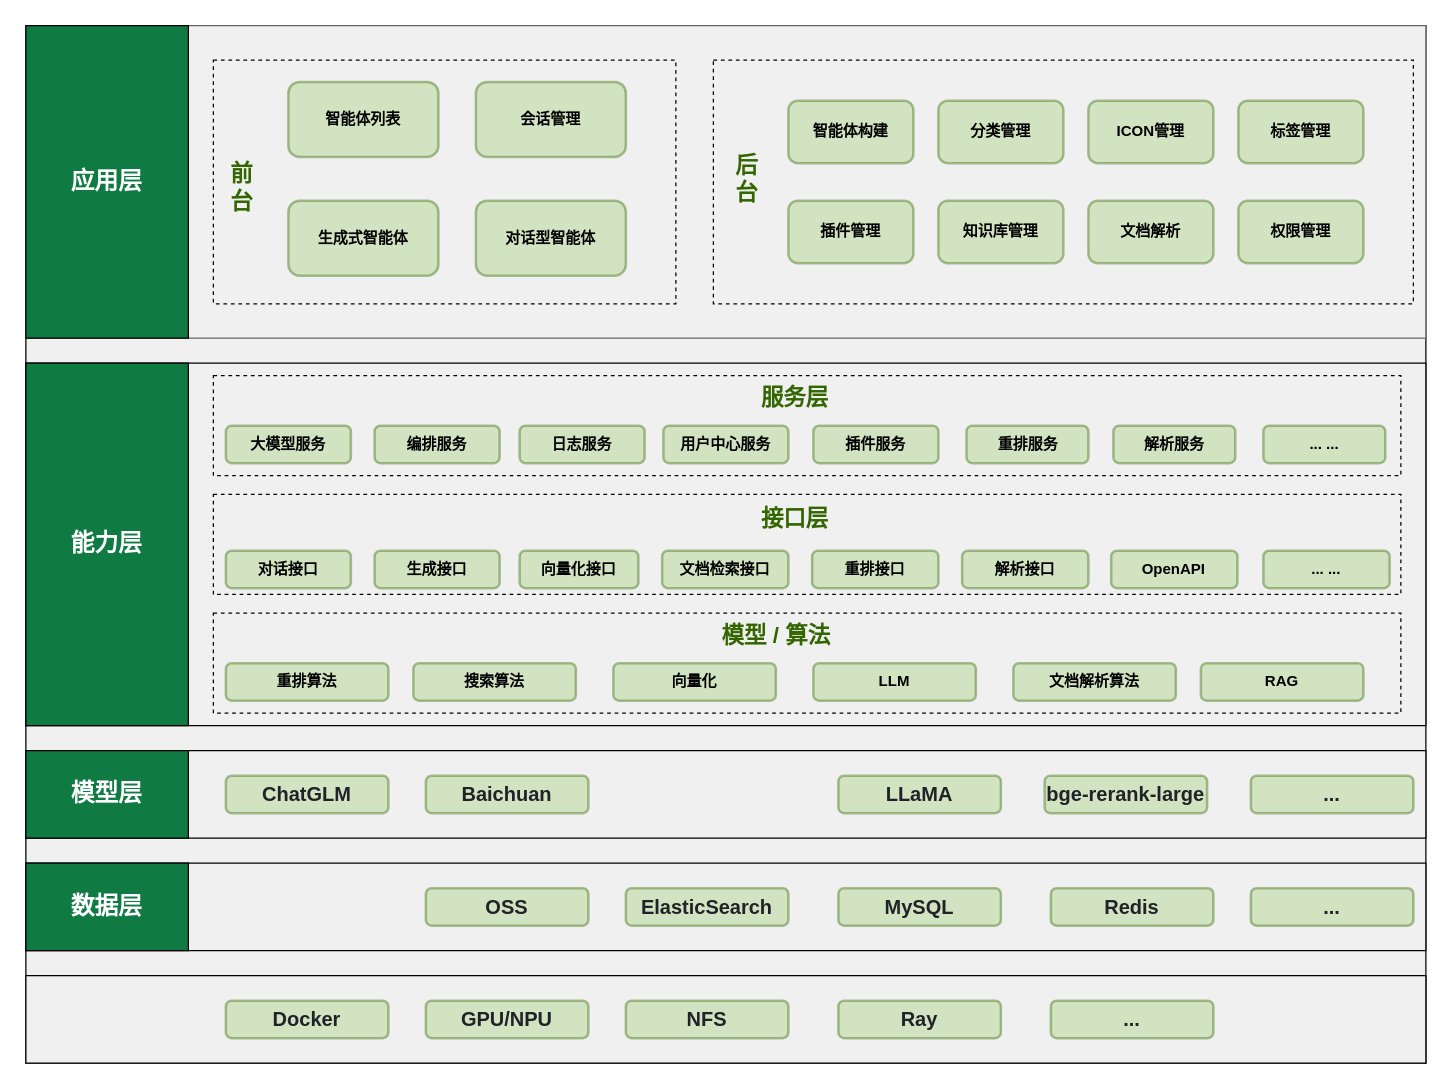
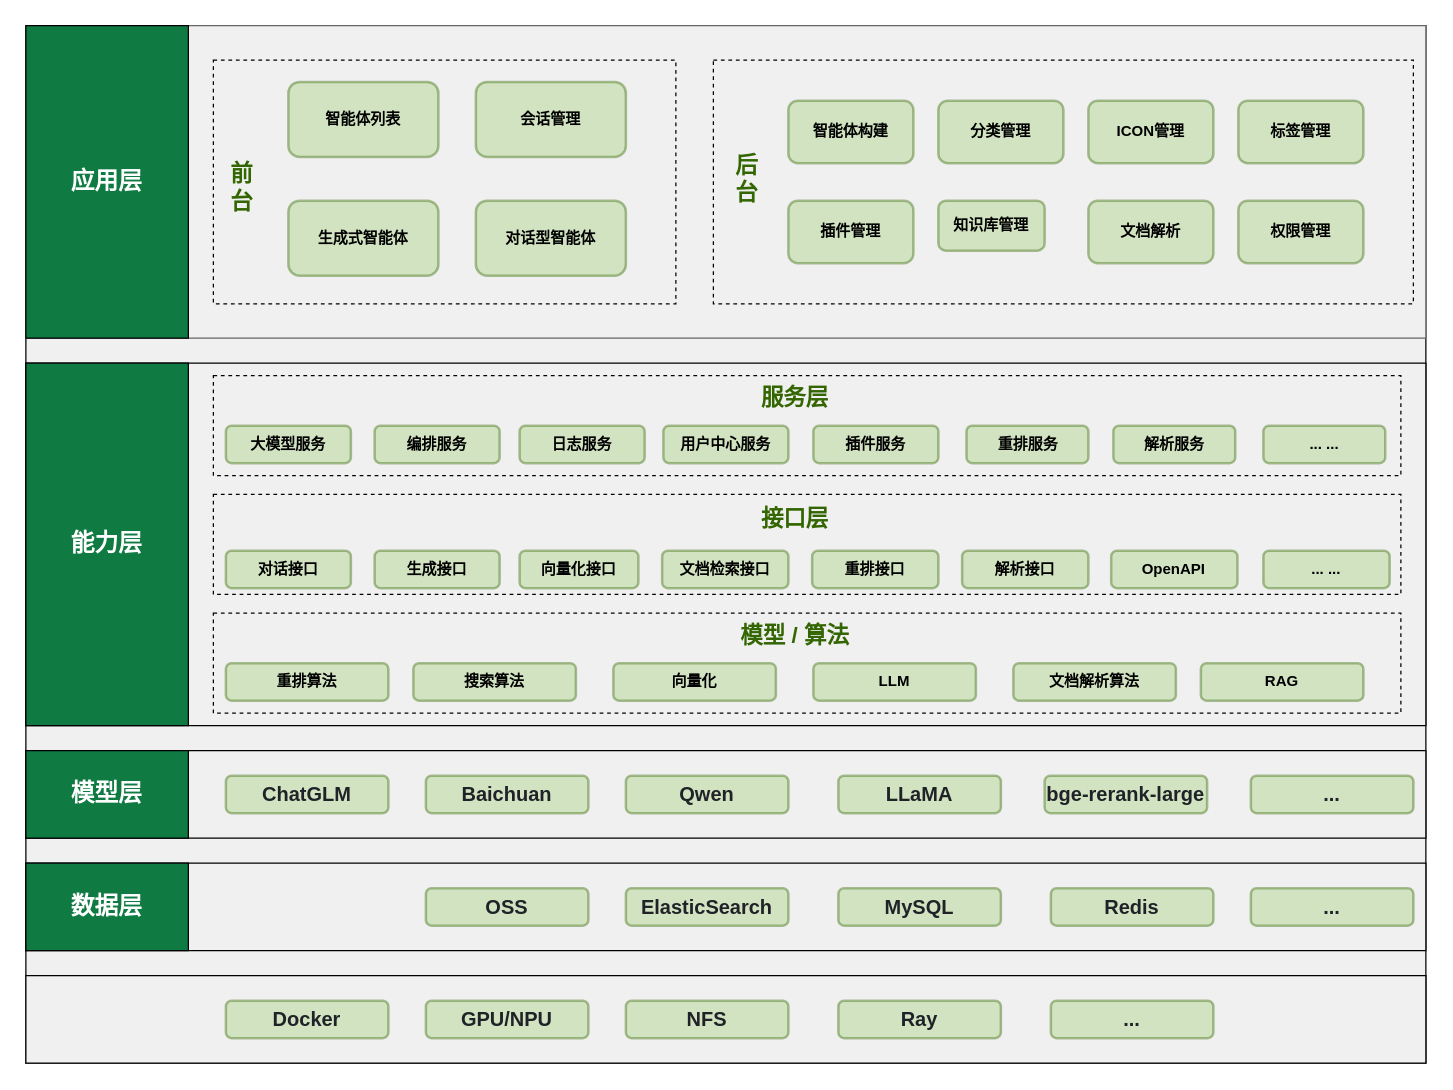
(1001, 232) -> (991, 226)
(776, 636) -> (794, 636)
none -> (707, 794)
